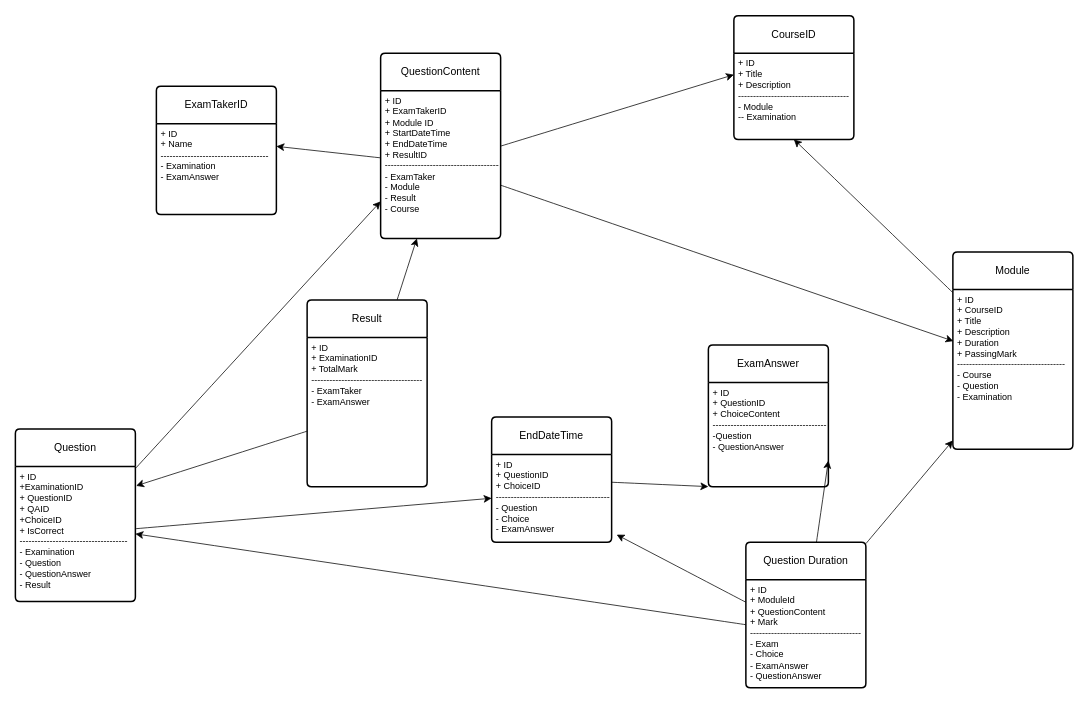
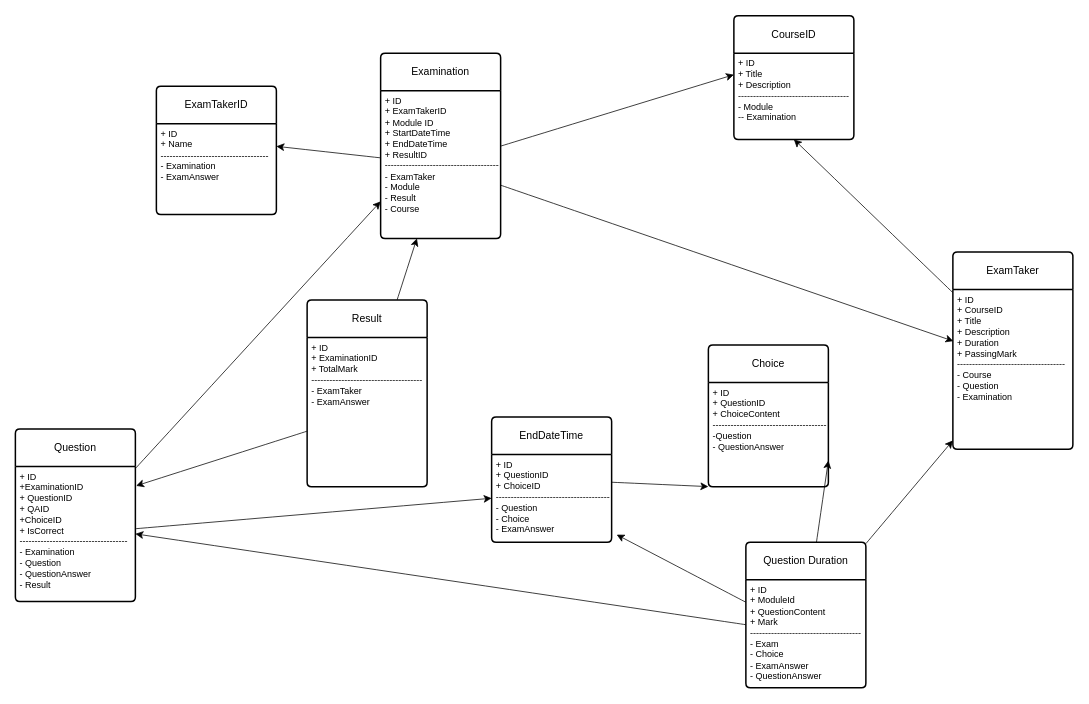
(441, 72) -> (441, 72)
(1013, 270) -> (1013, 270)
(768, 363) -> (768, 363)
